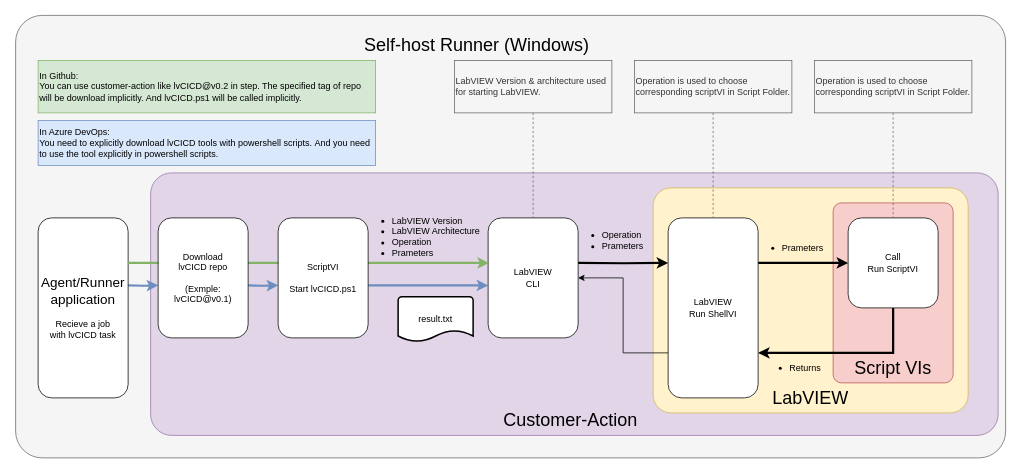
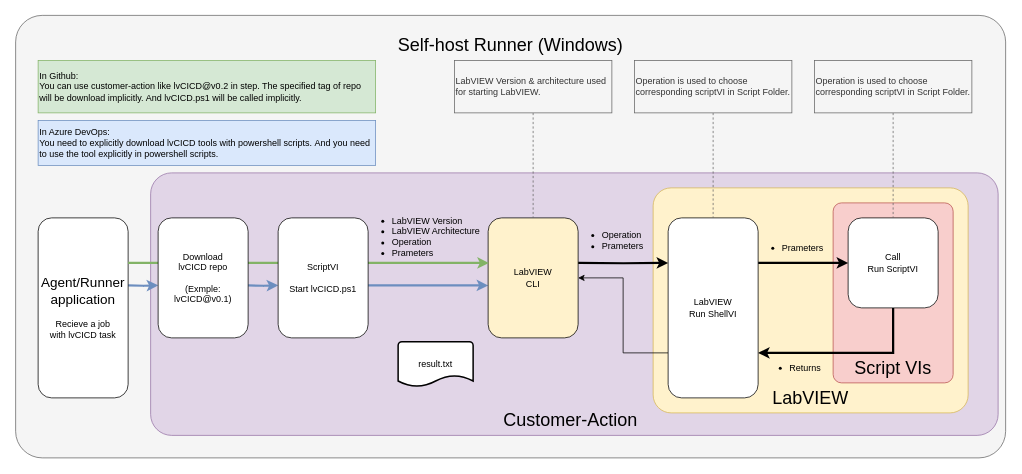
(477, 45) -> (510, 45)
(533, 278) -> (533, 278)
(435, 319) -> (435, 364)
